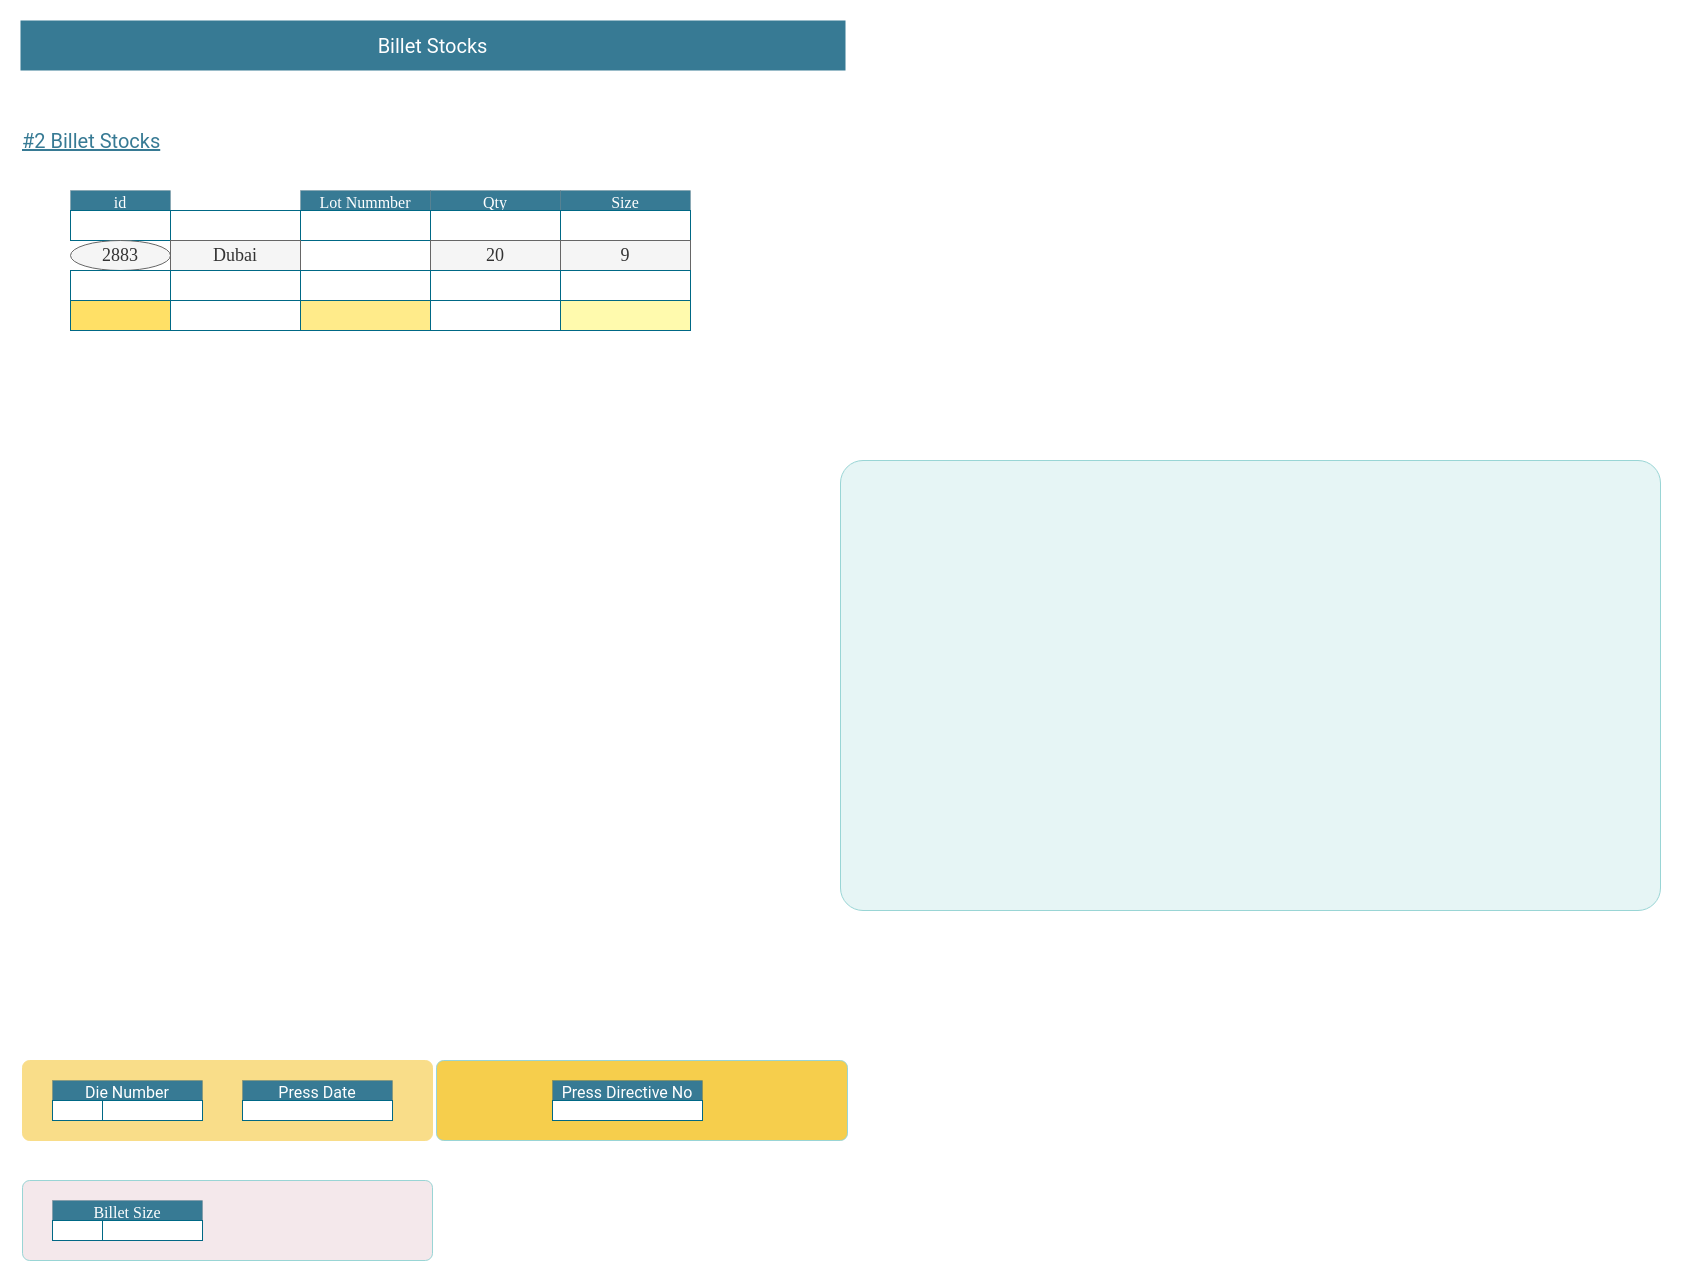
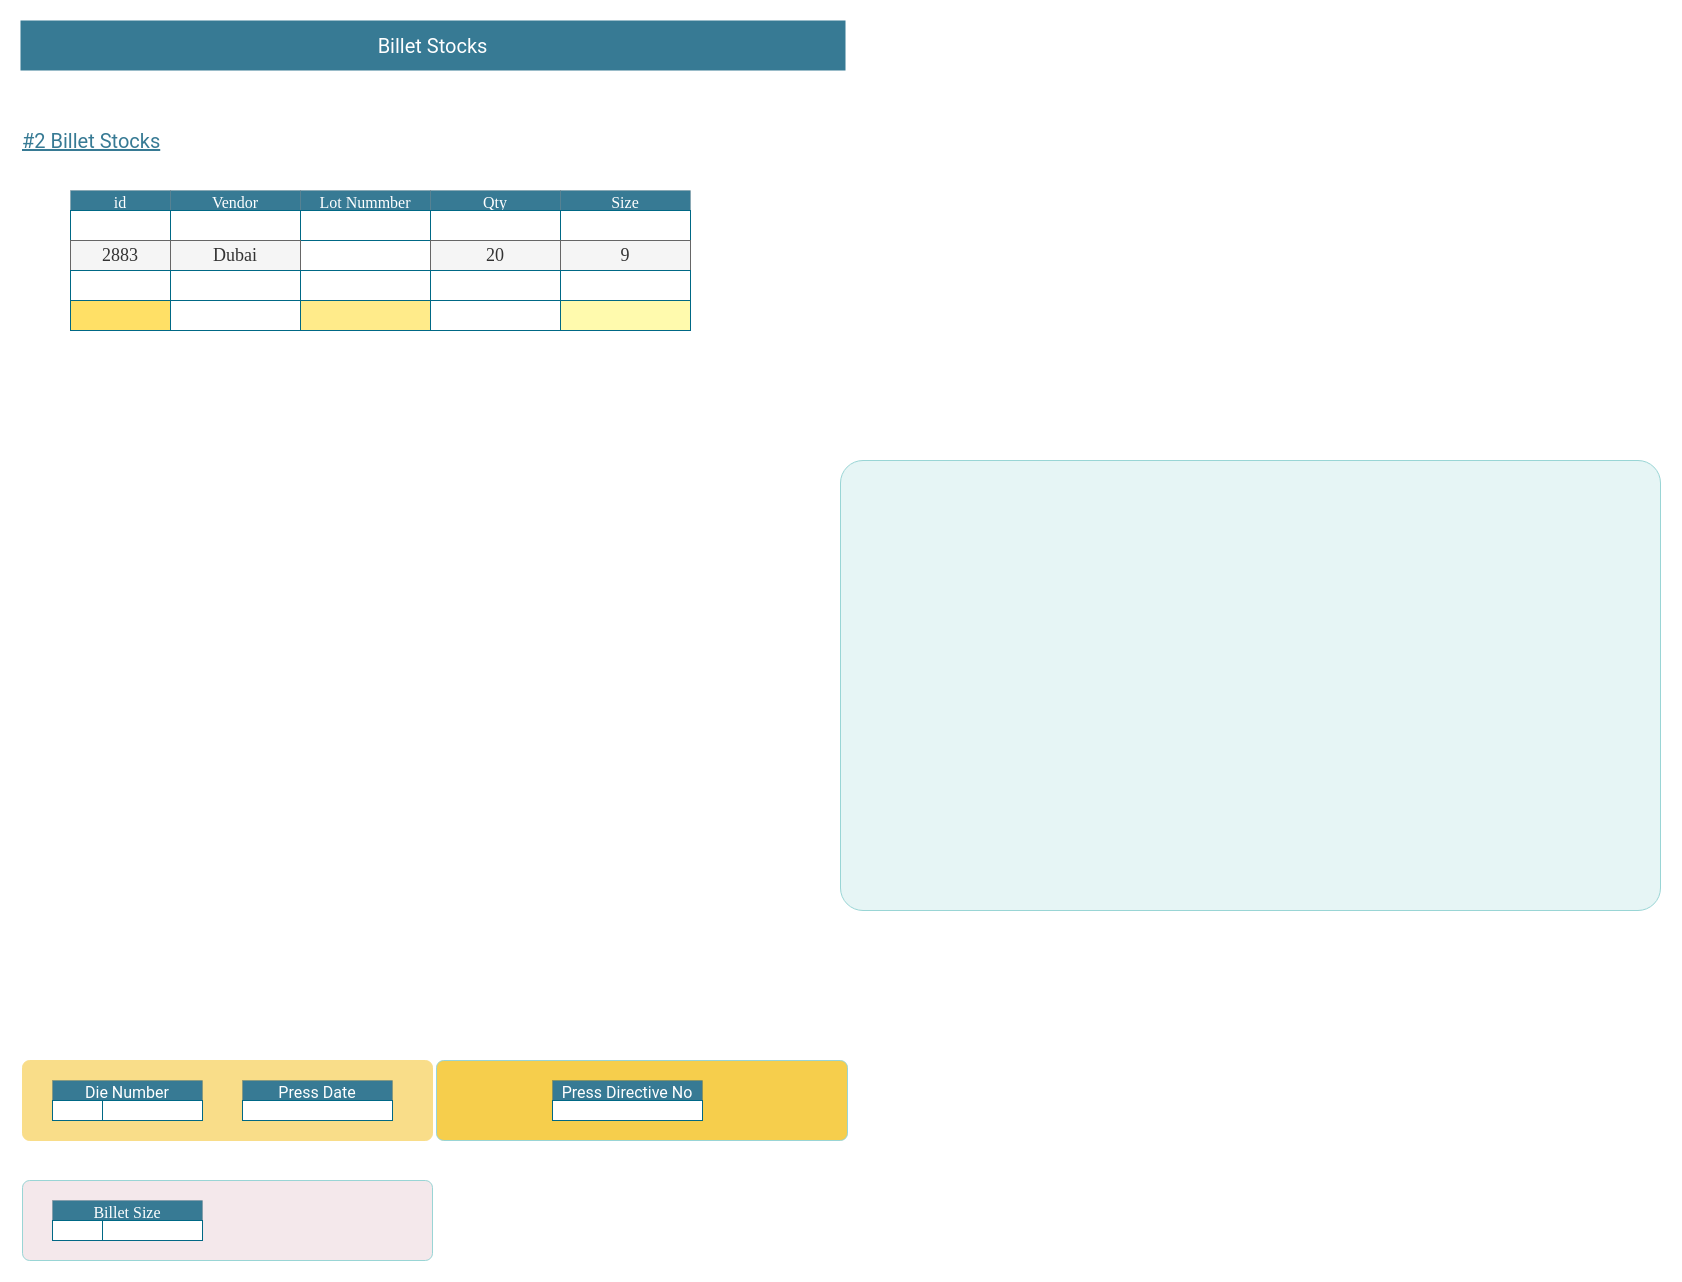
none -> (236, 201)
(121, 256) -> (121, 256)
